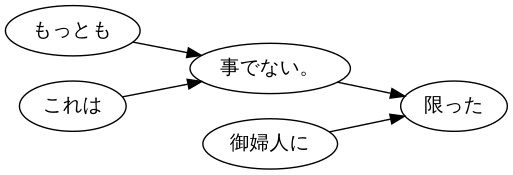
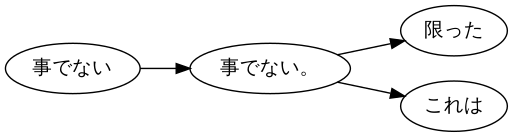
(73, 31) -> (73, 68)
(155, 90) -> (364, 88)
(270, 144) -> none
